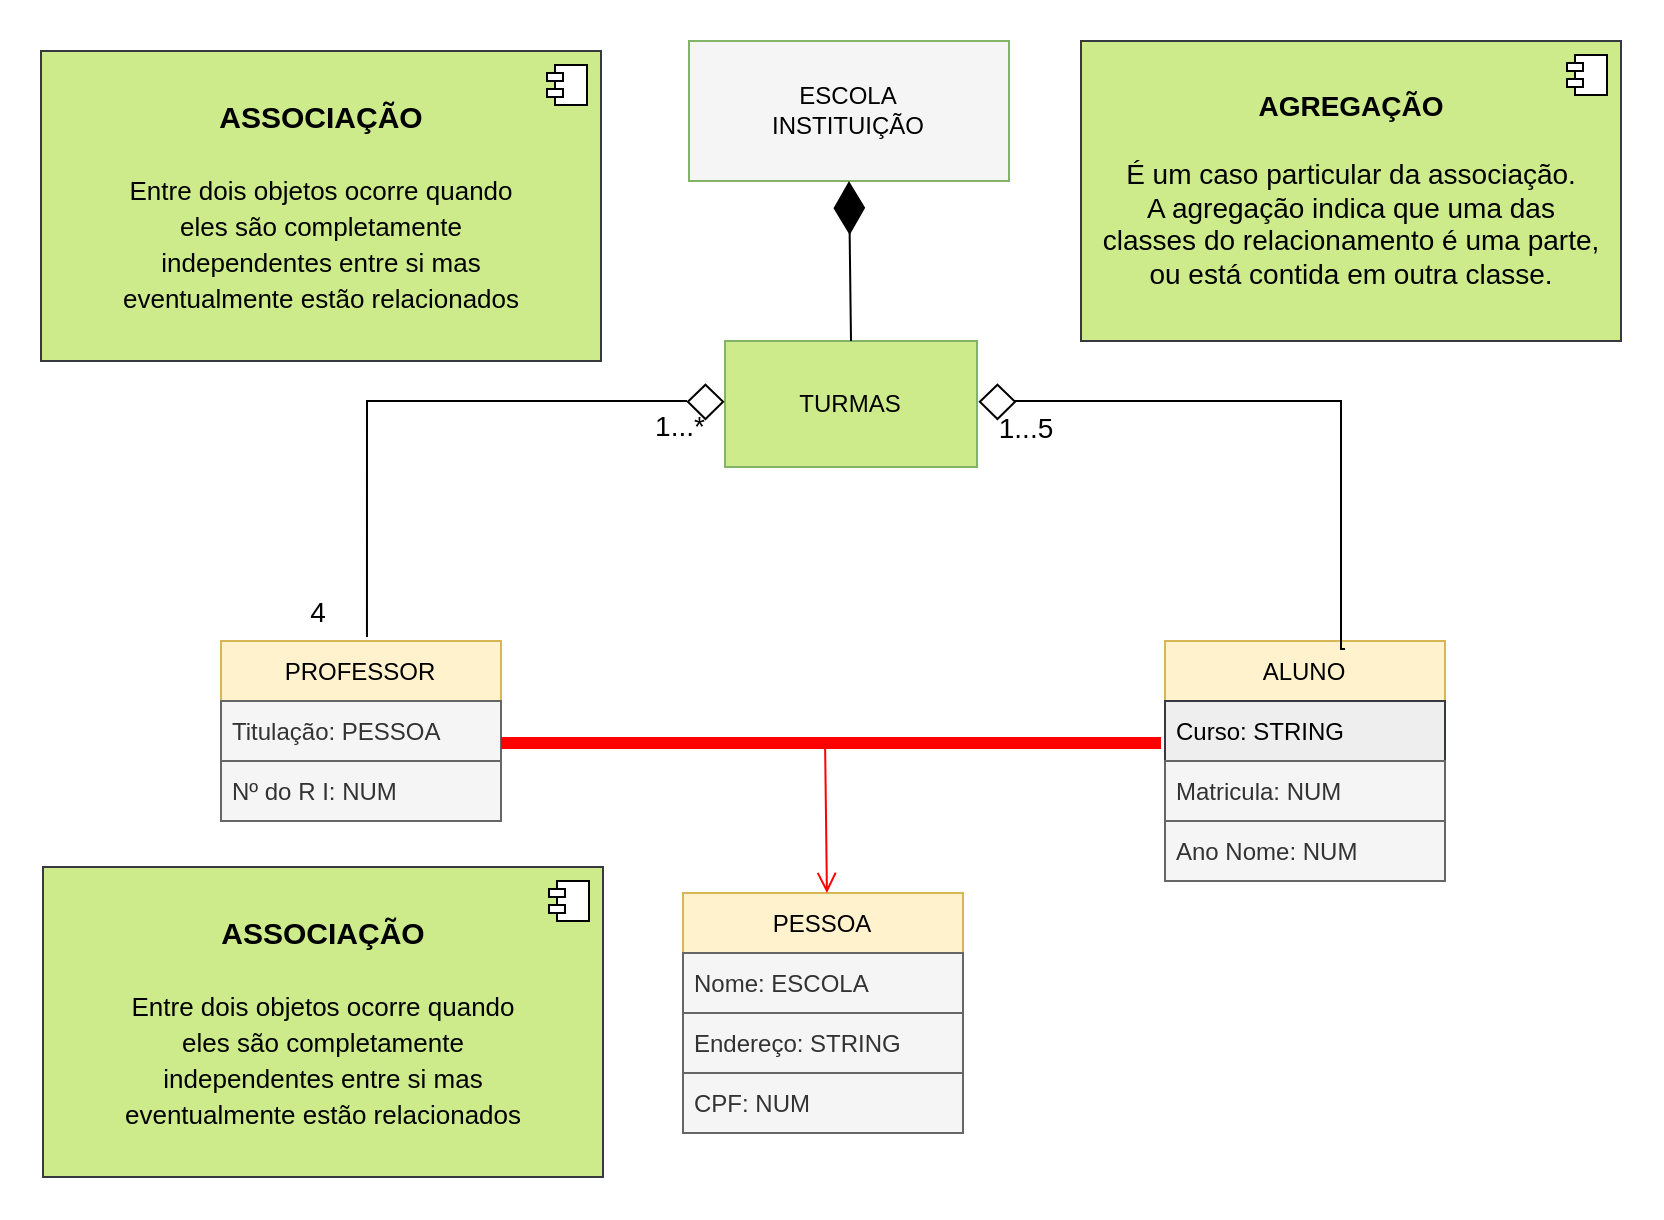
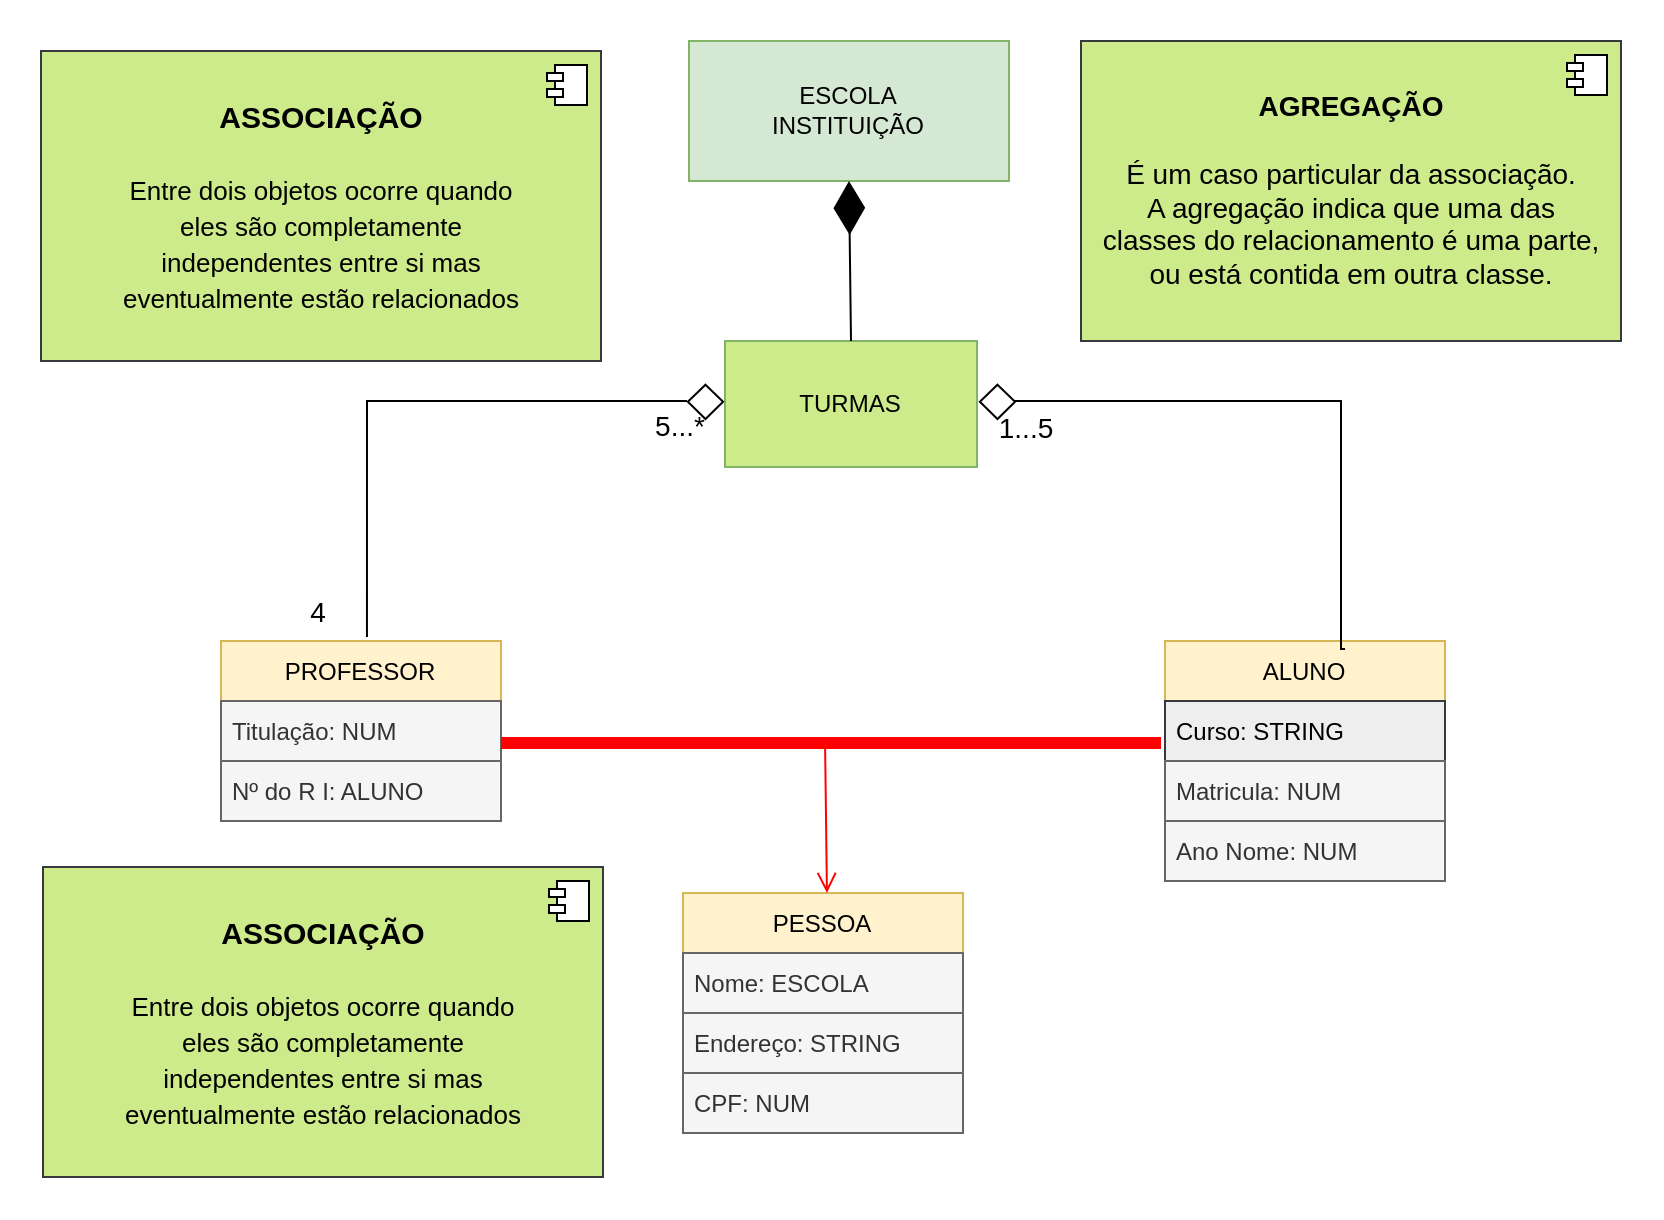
(849, 111) -> (849, 111)
(681, 427) -> (681, 427)
(334, 732) -> (314, 732)
(310, 792) -> (324, 792)
